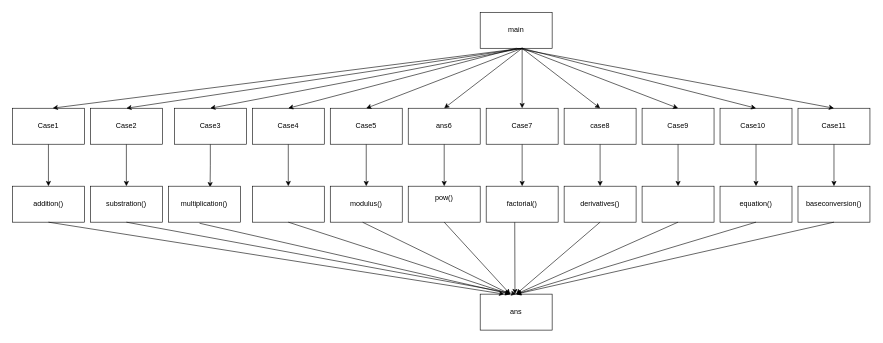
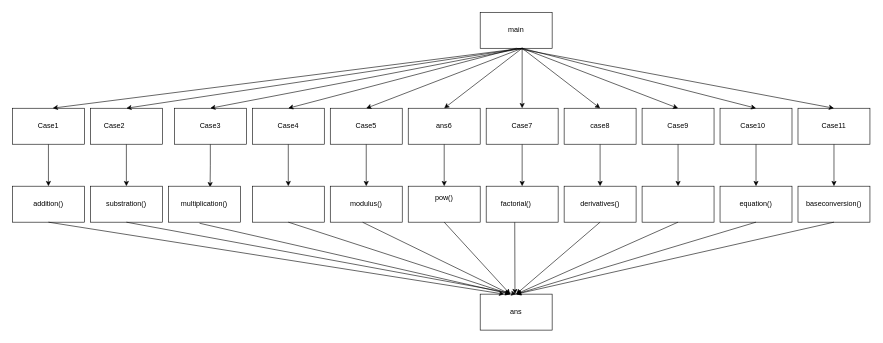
(126, 126) -> (114, 126)
(522, 204) -> (516, 204)
